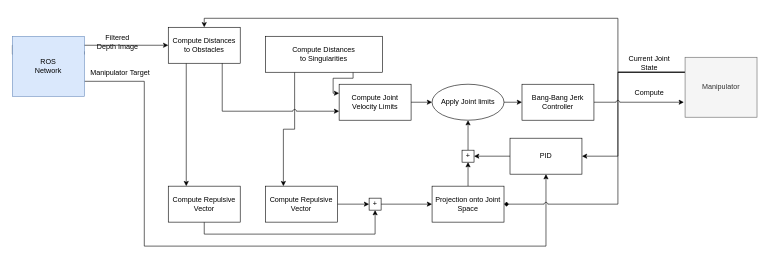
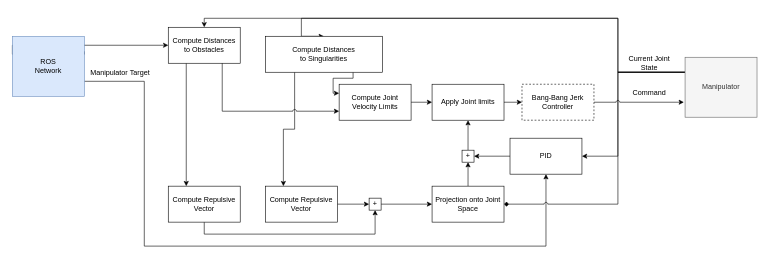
none -> (302, 28)
(117, 42) -> none
(650, 93) -> (650, 93)
(468, 102) -> (468, 102)
(558, 102) -> (558, 102)
